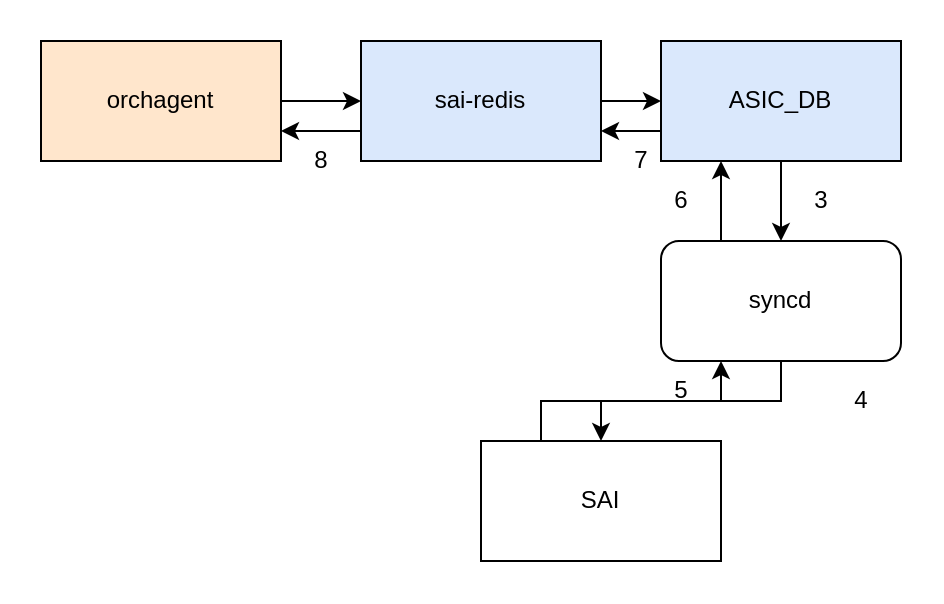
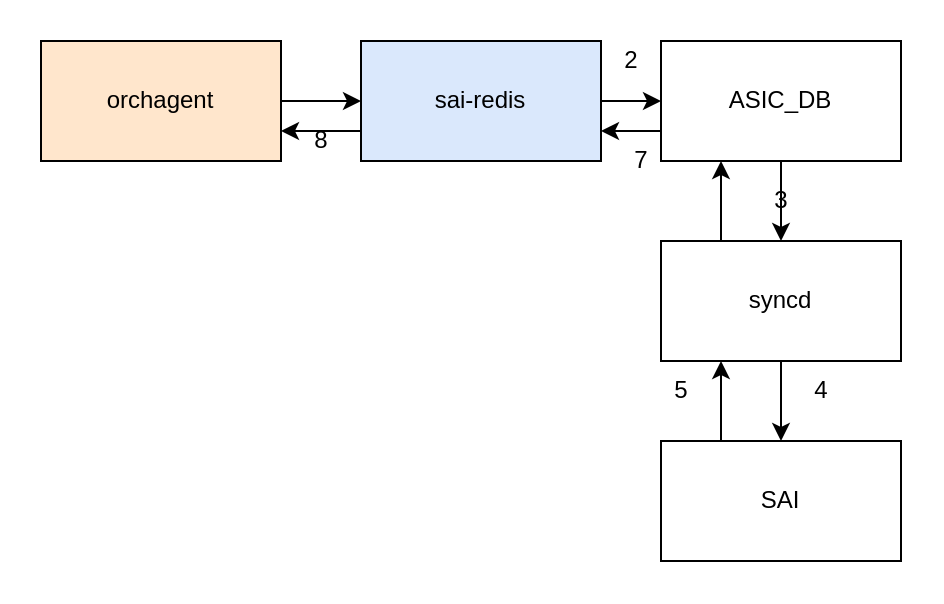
none -> (631, 61)
(781, 101) -> (781, 101)
(321, 161) -> (321, 141)
(681, 201) -> none
(821, 201) -> (781, 201)
(781, 301) -> (781, 301)
(861, 401) -> (821, 391)
(601, 501) -> (781, 501)
